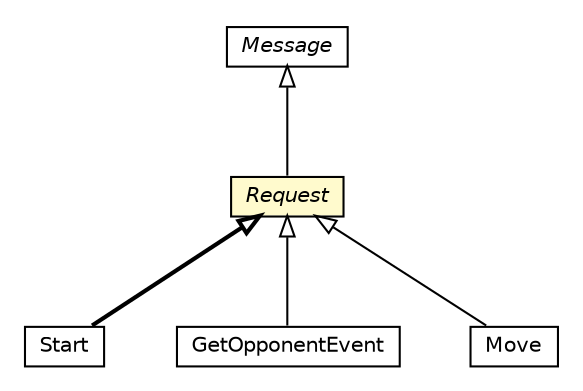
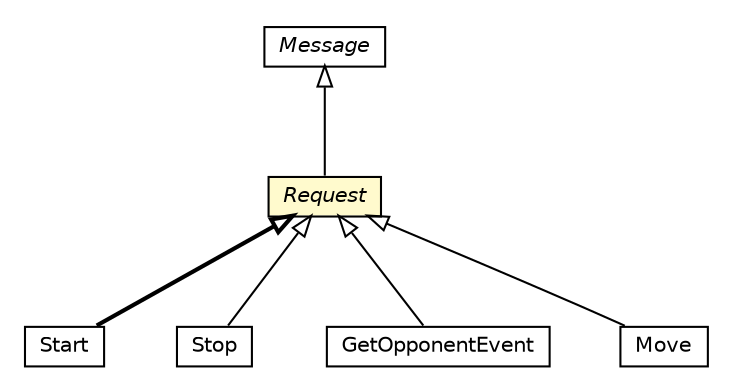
none -> (214, 346)
